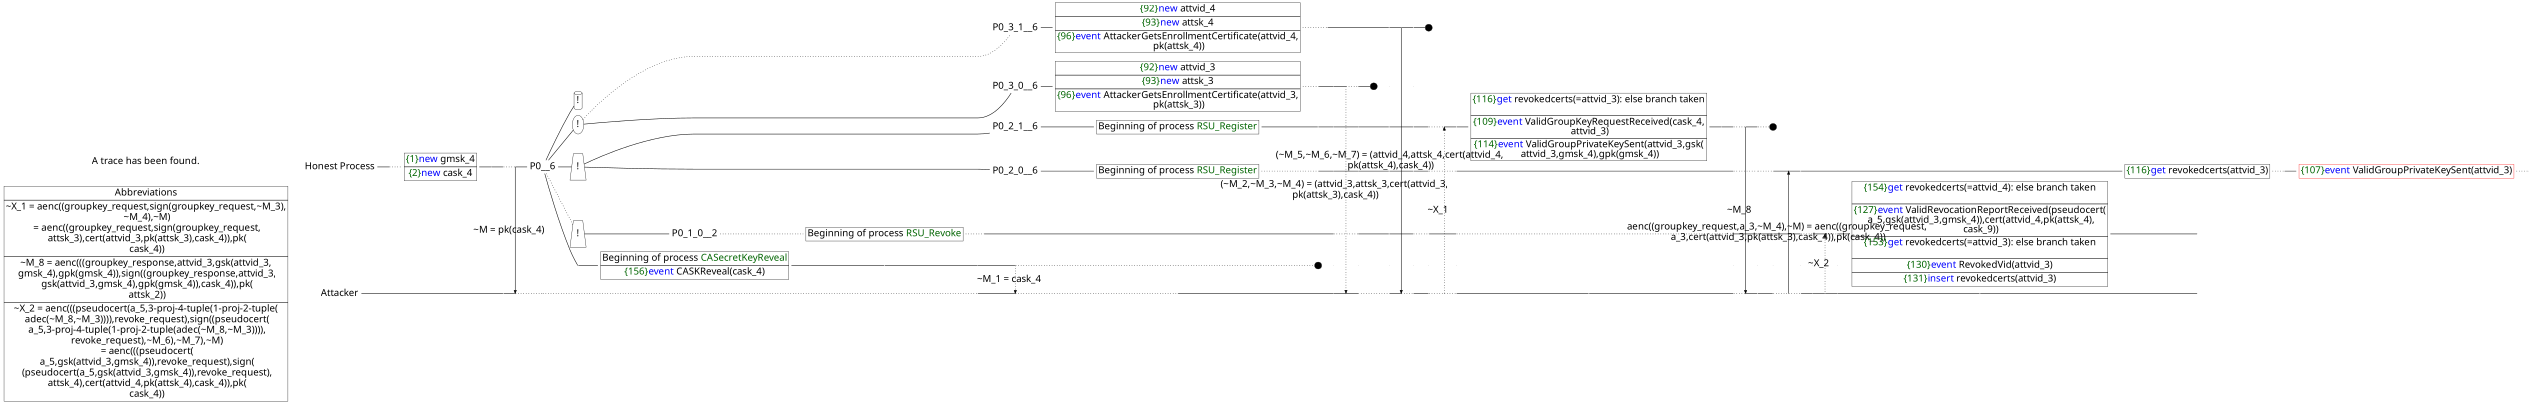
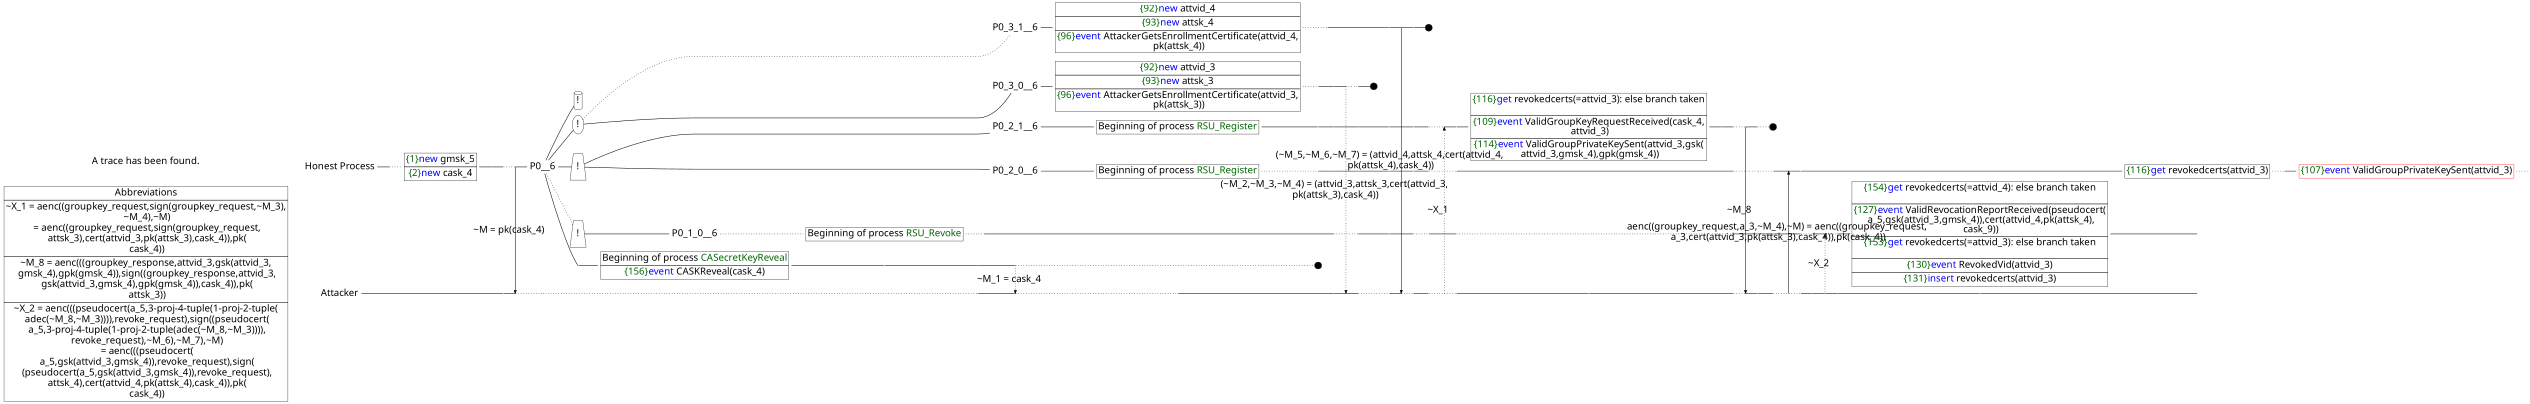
(458, 159) -> (458, 159)
(695, 234) -> (695, 234)
(146, 295) -> (146, 295)
